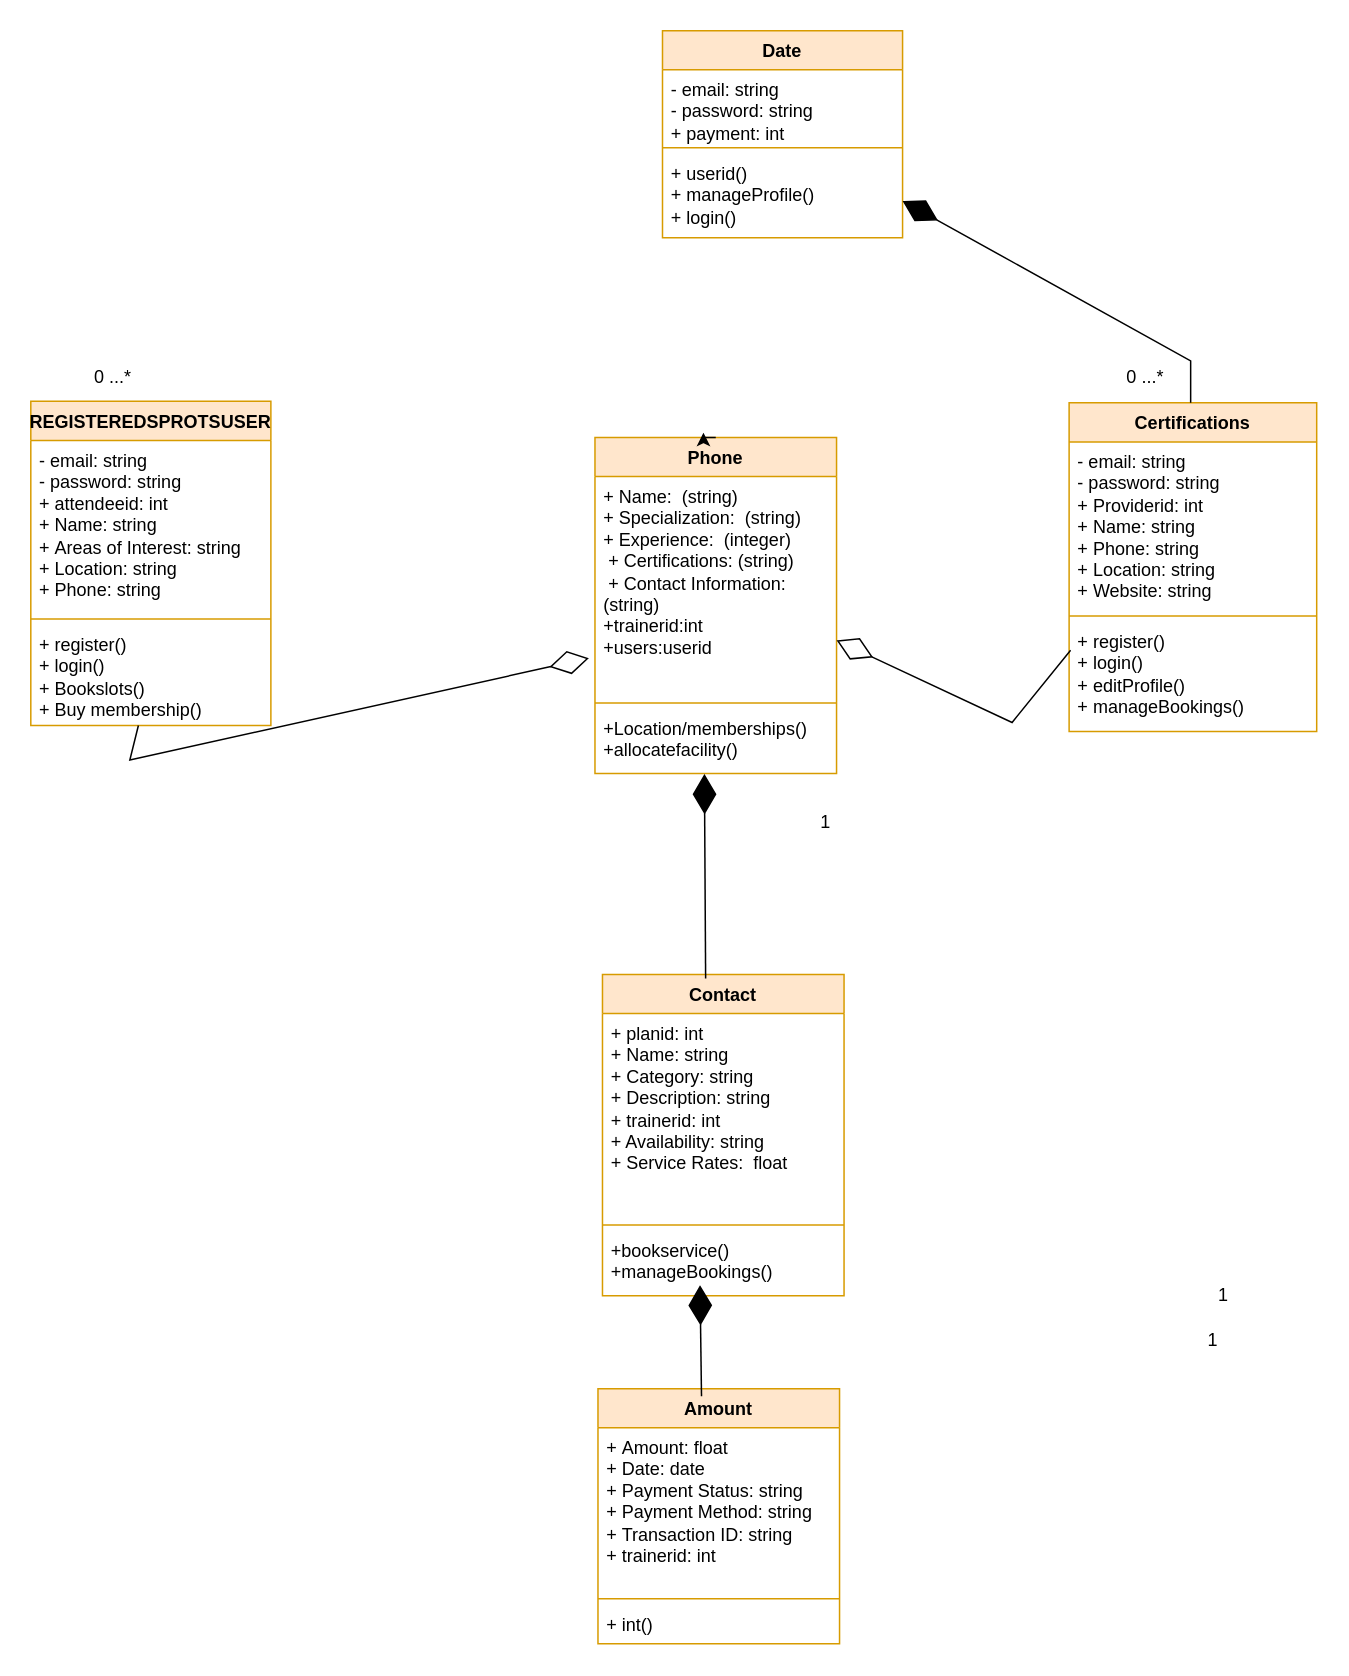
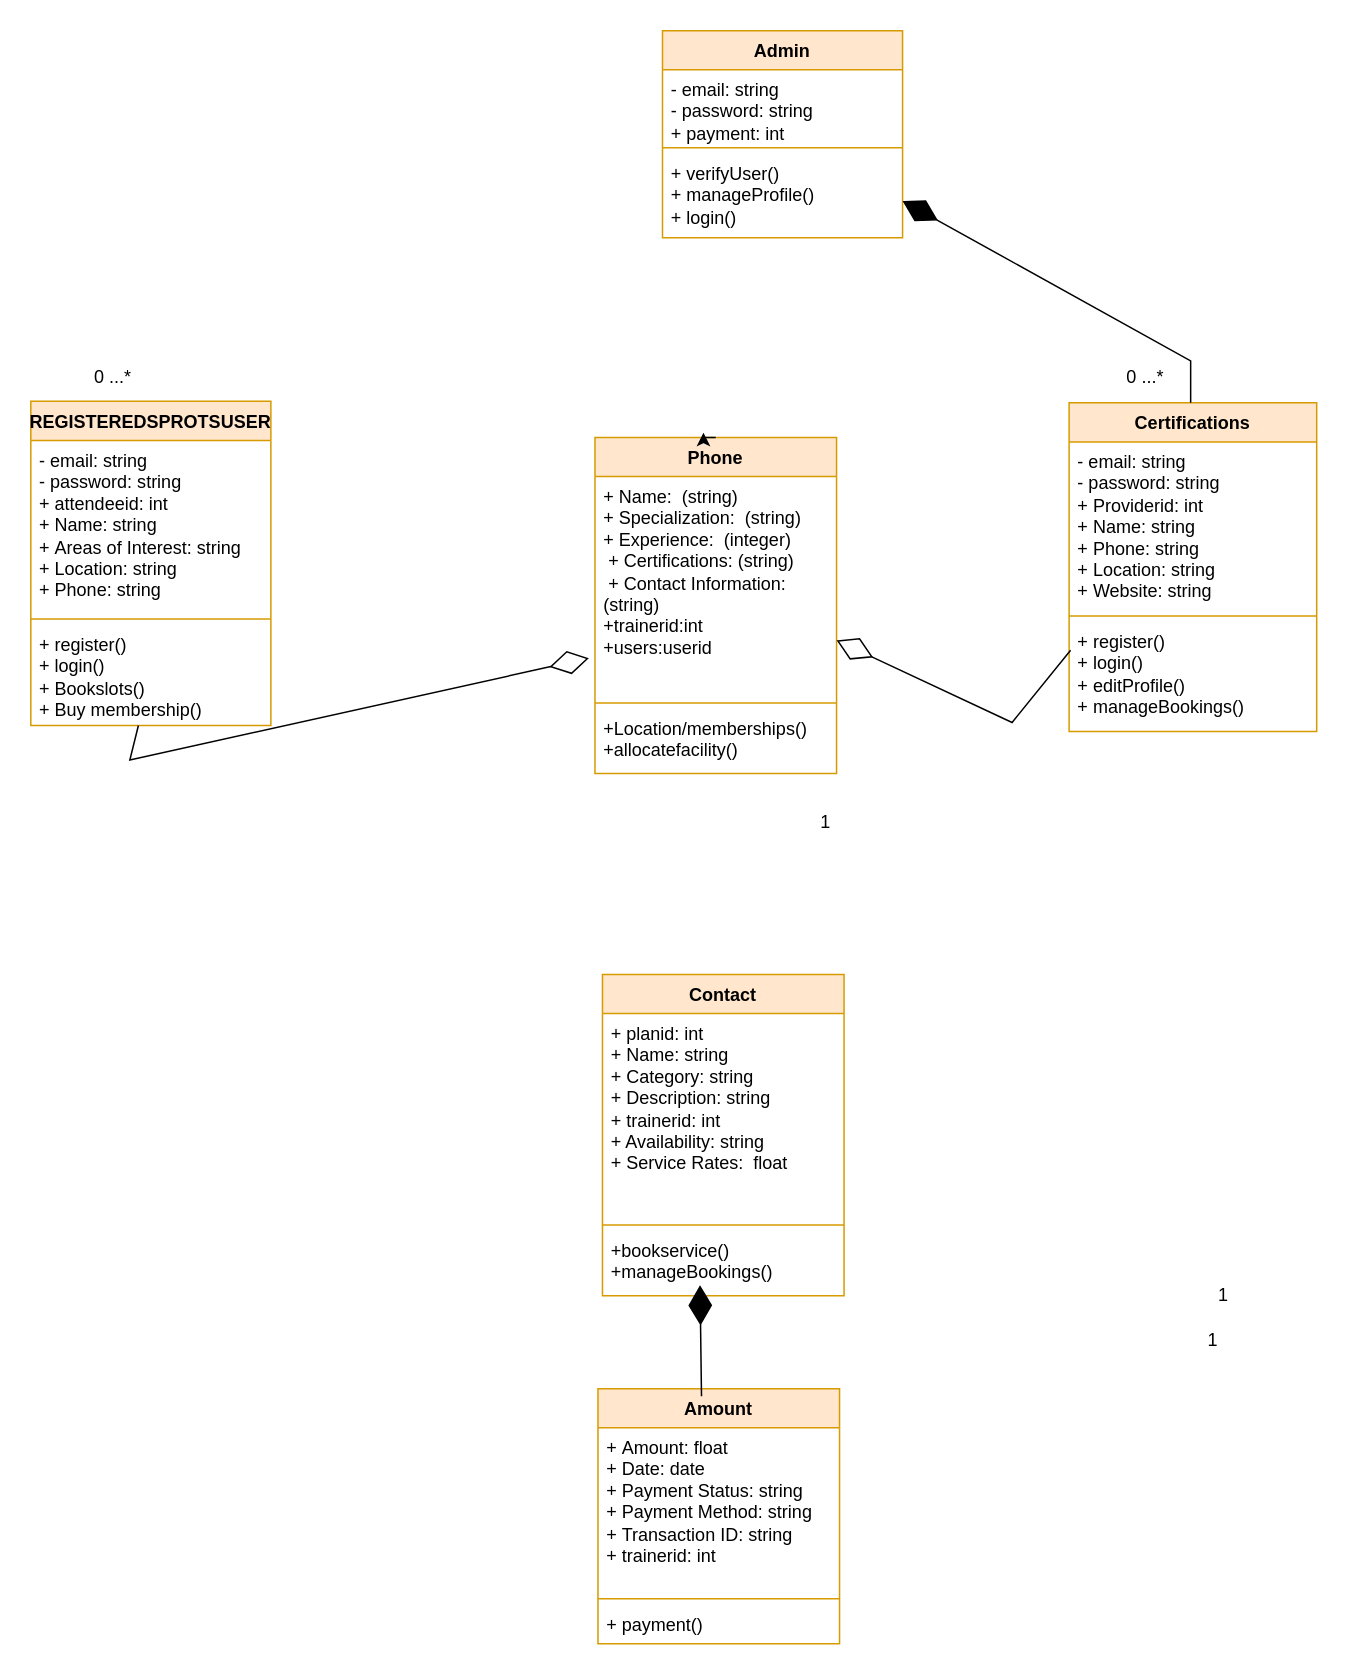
(782, 52) -> (782, 52)
(750, 197) -> (750, 197)
(705, 896) -> none
(637, 1626) -> (660, 1626)
